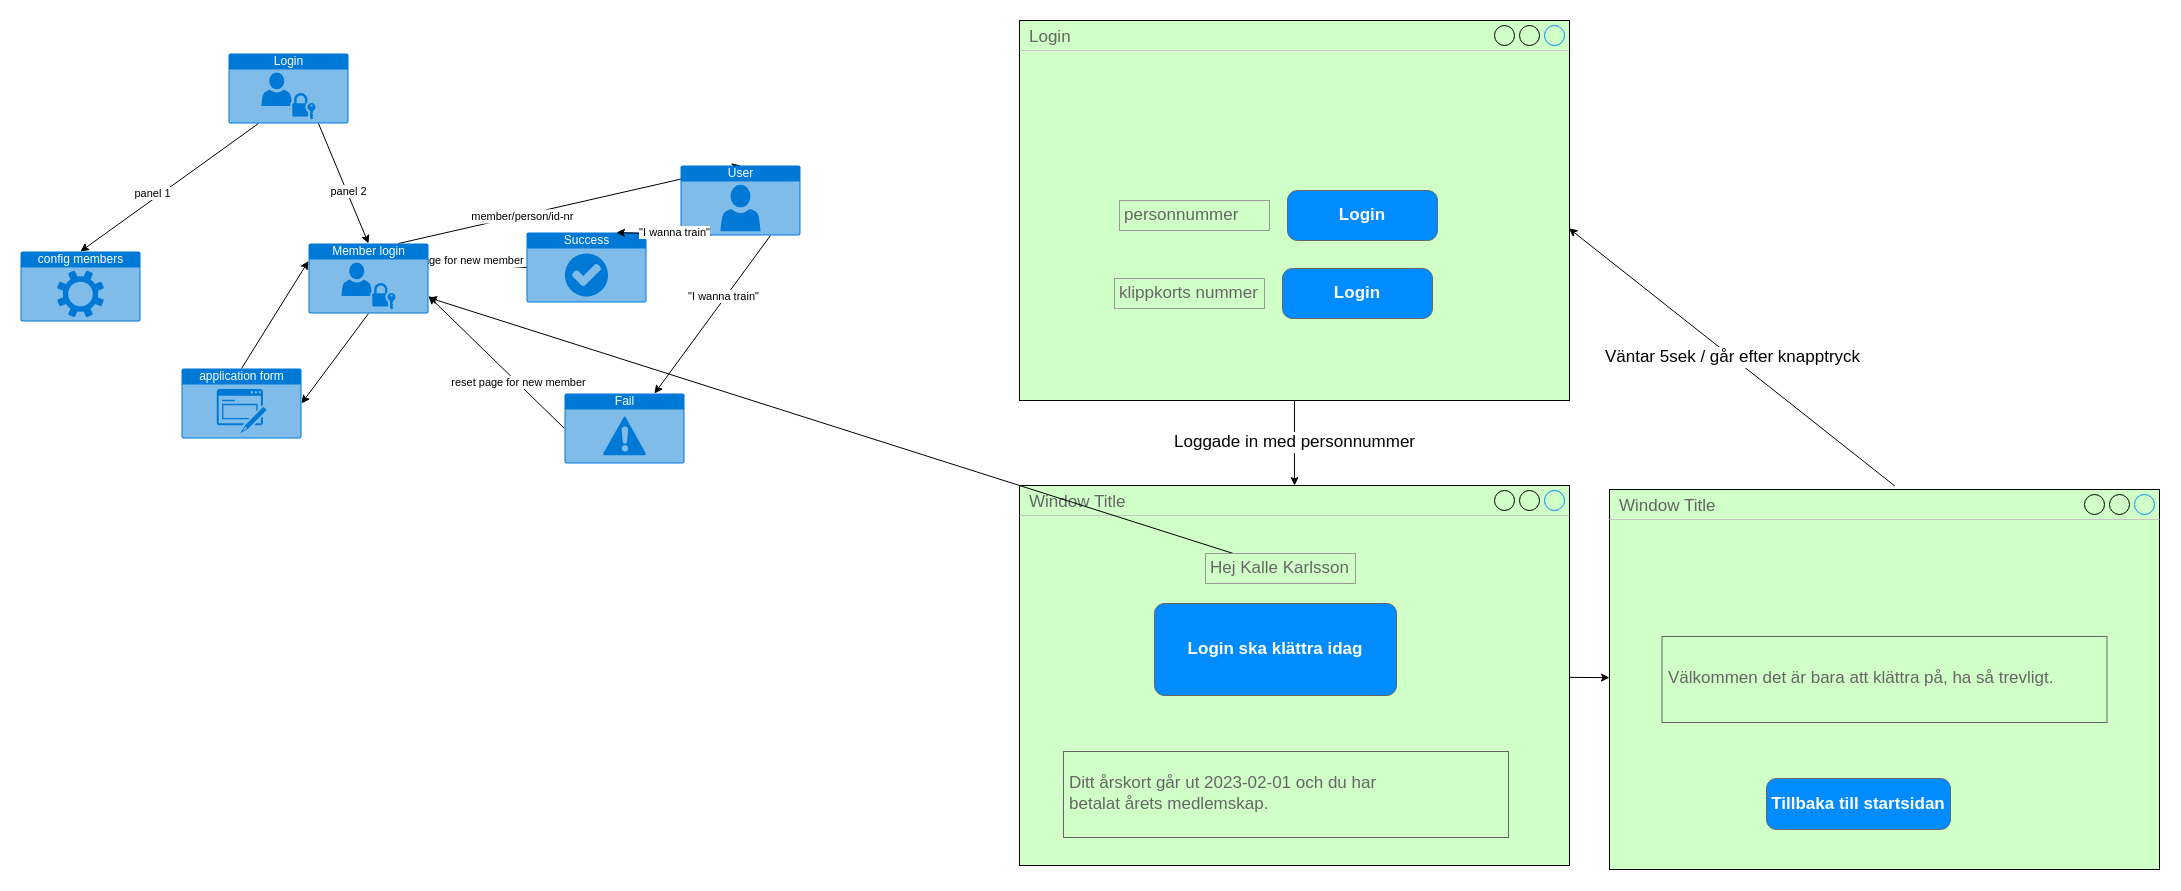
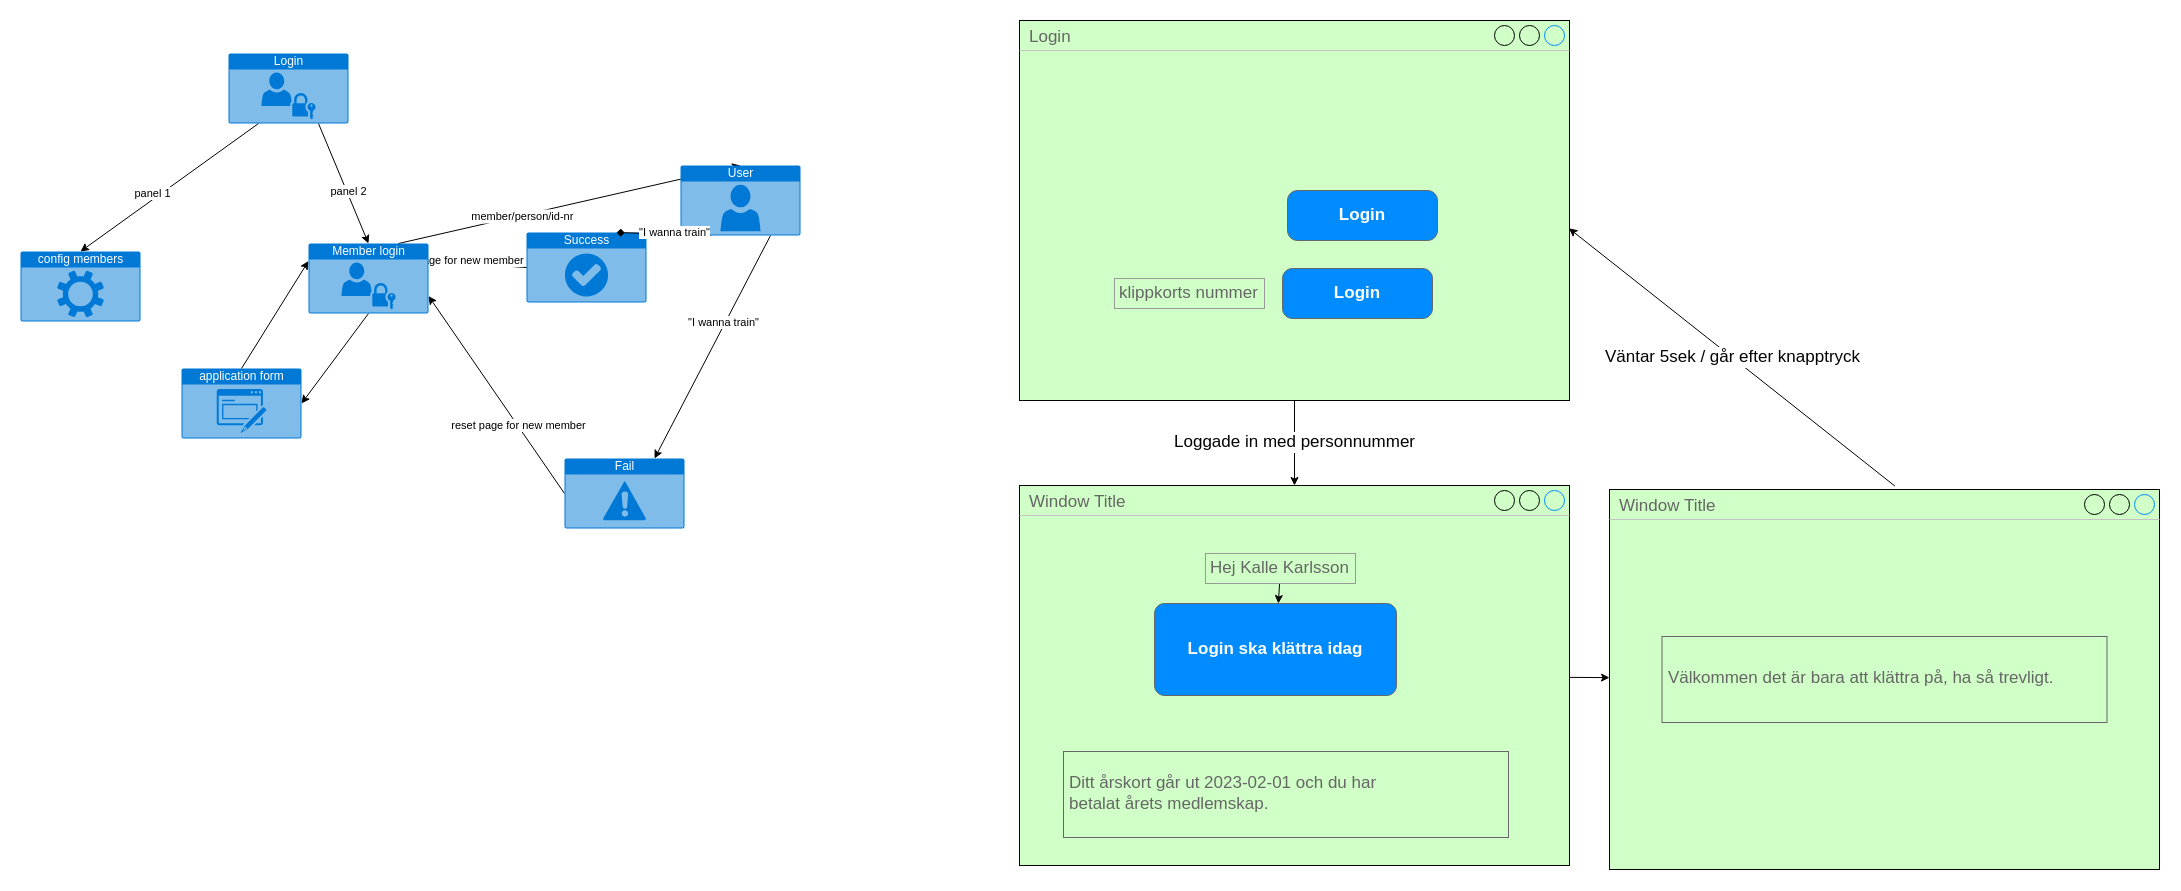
(1195, 216) -> none
(625, 233) -> (625, 233)
(772, 407) -> (1279, 590)
(625, 429) -> (625, 494)
(1859, 804) -> none
